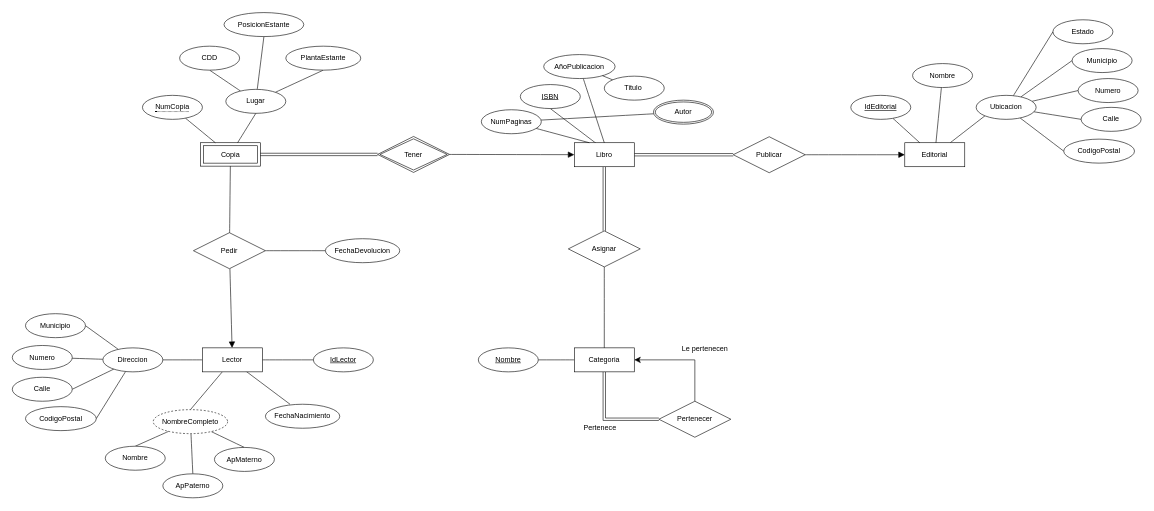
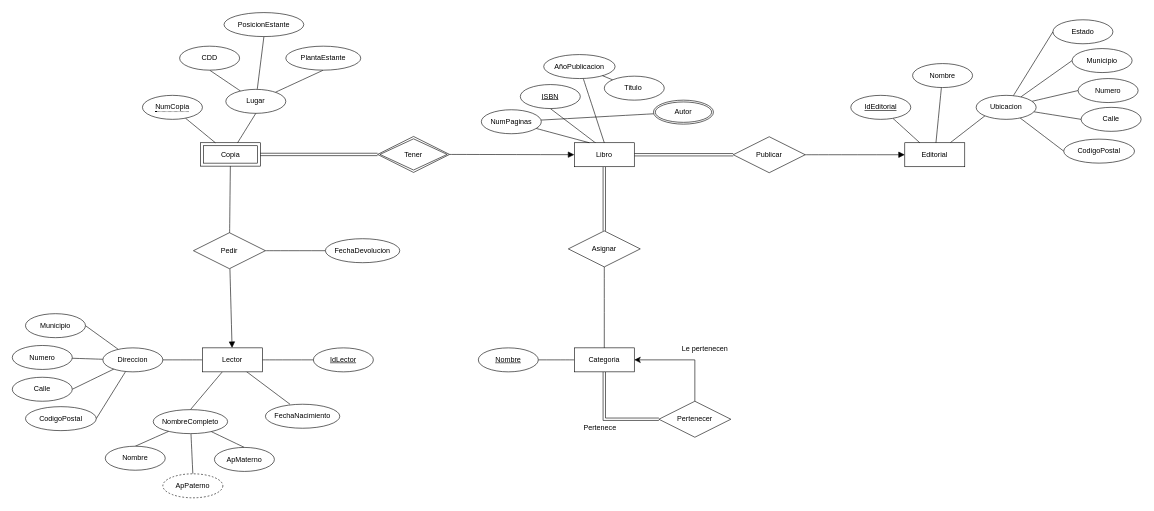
(191, 422) -> (191, 422)
(193, 486) -> (193, 486)
